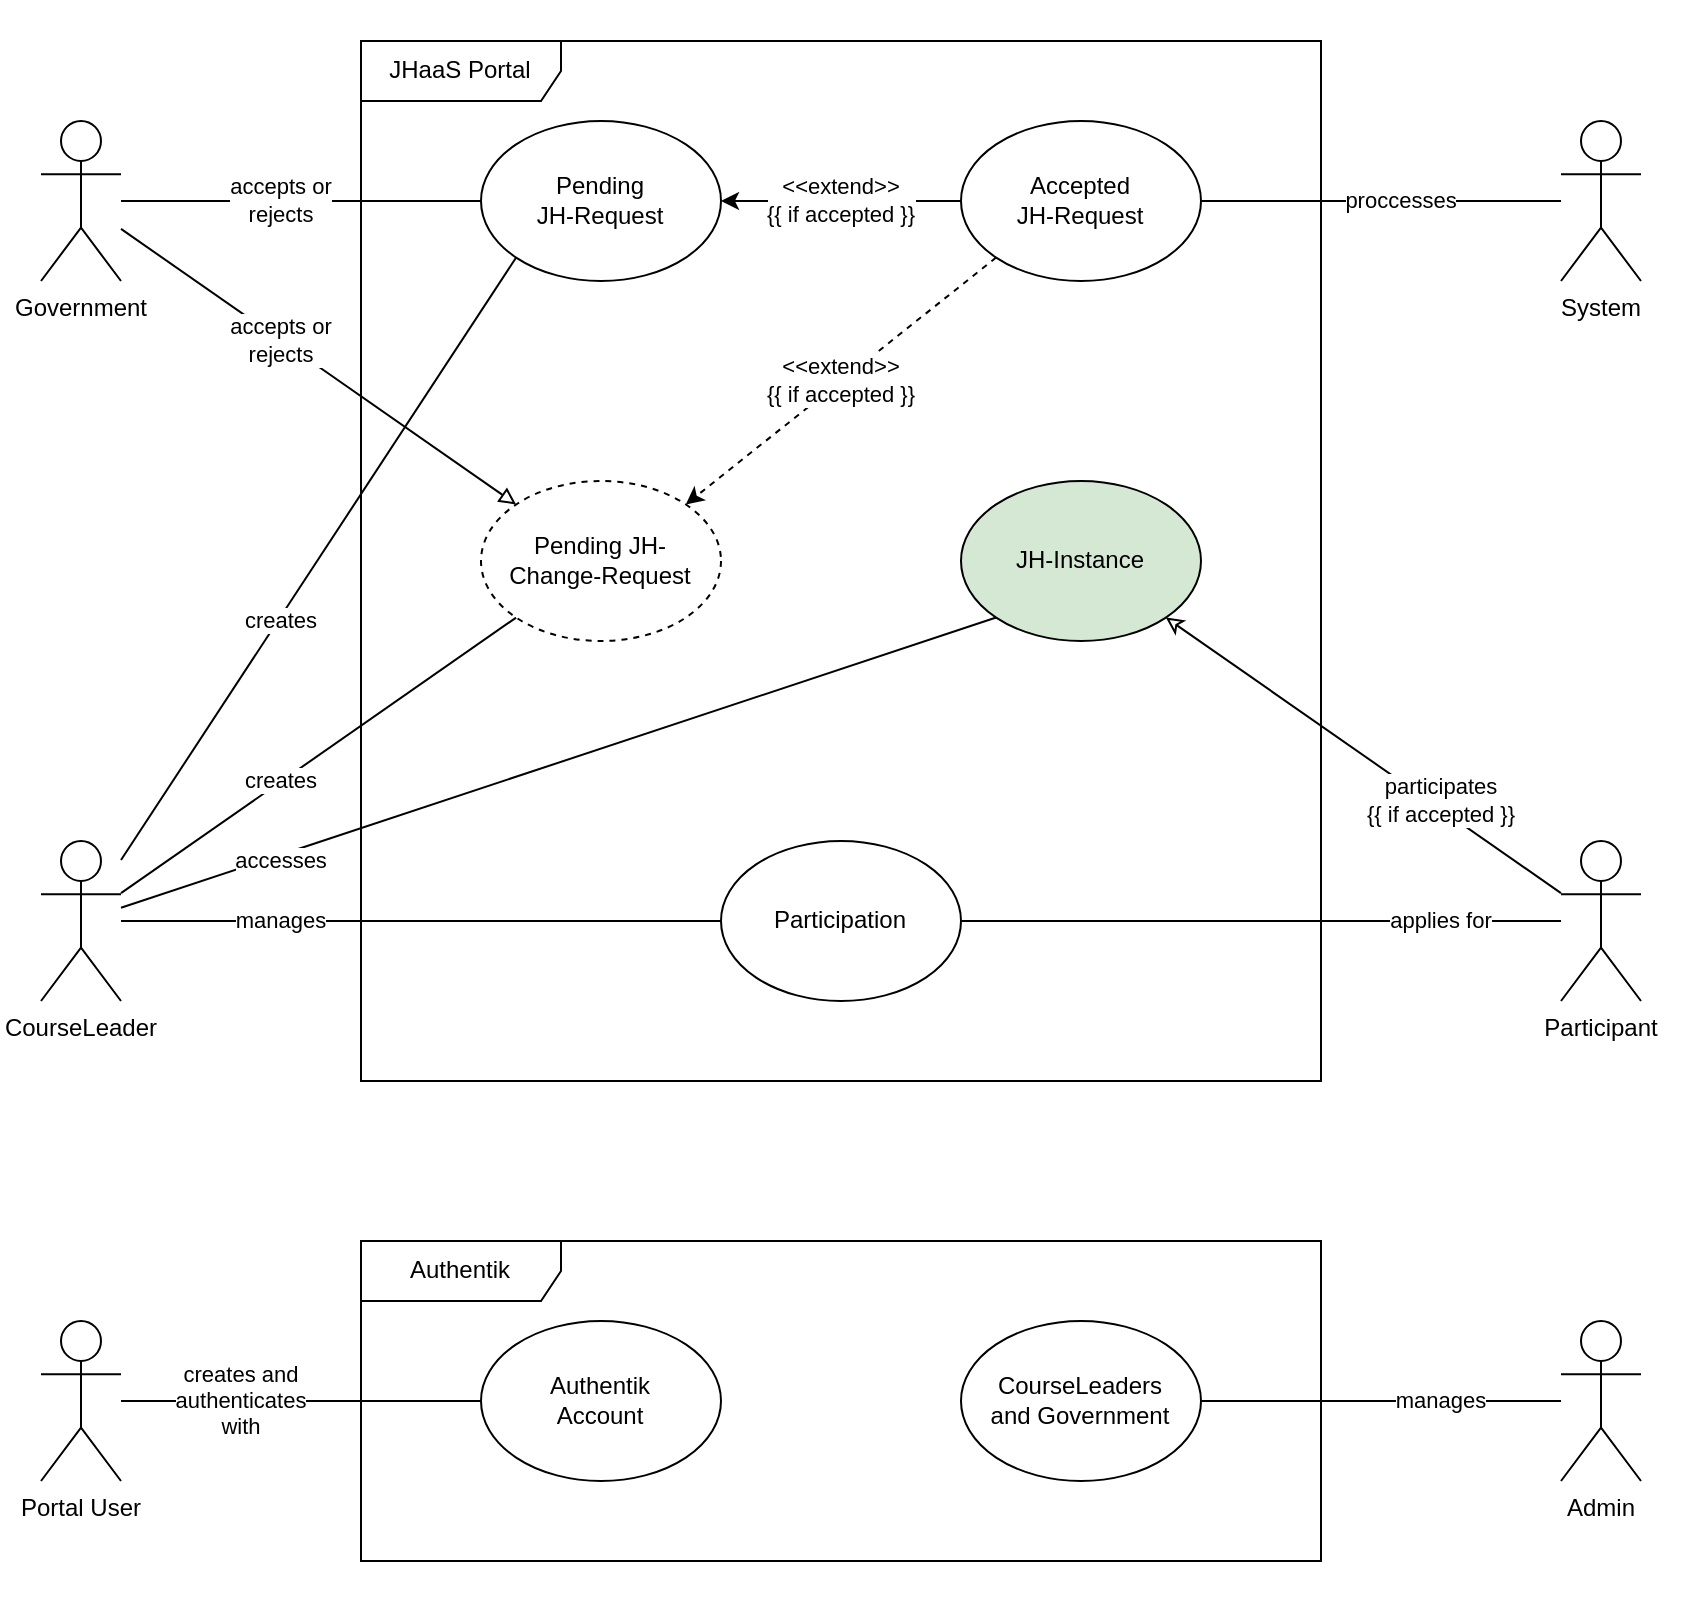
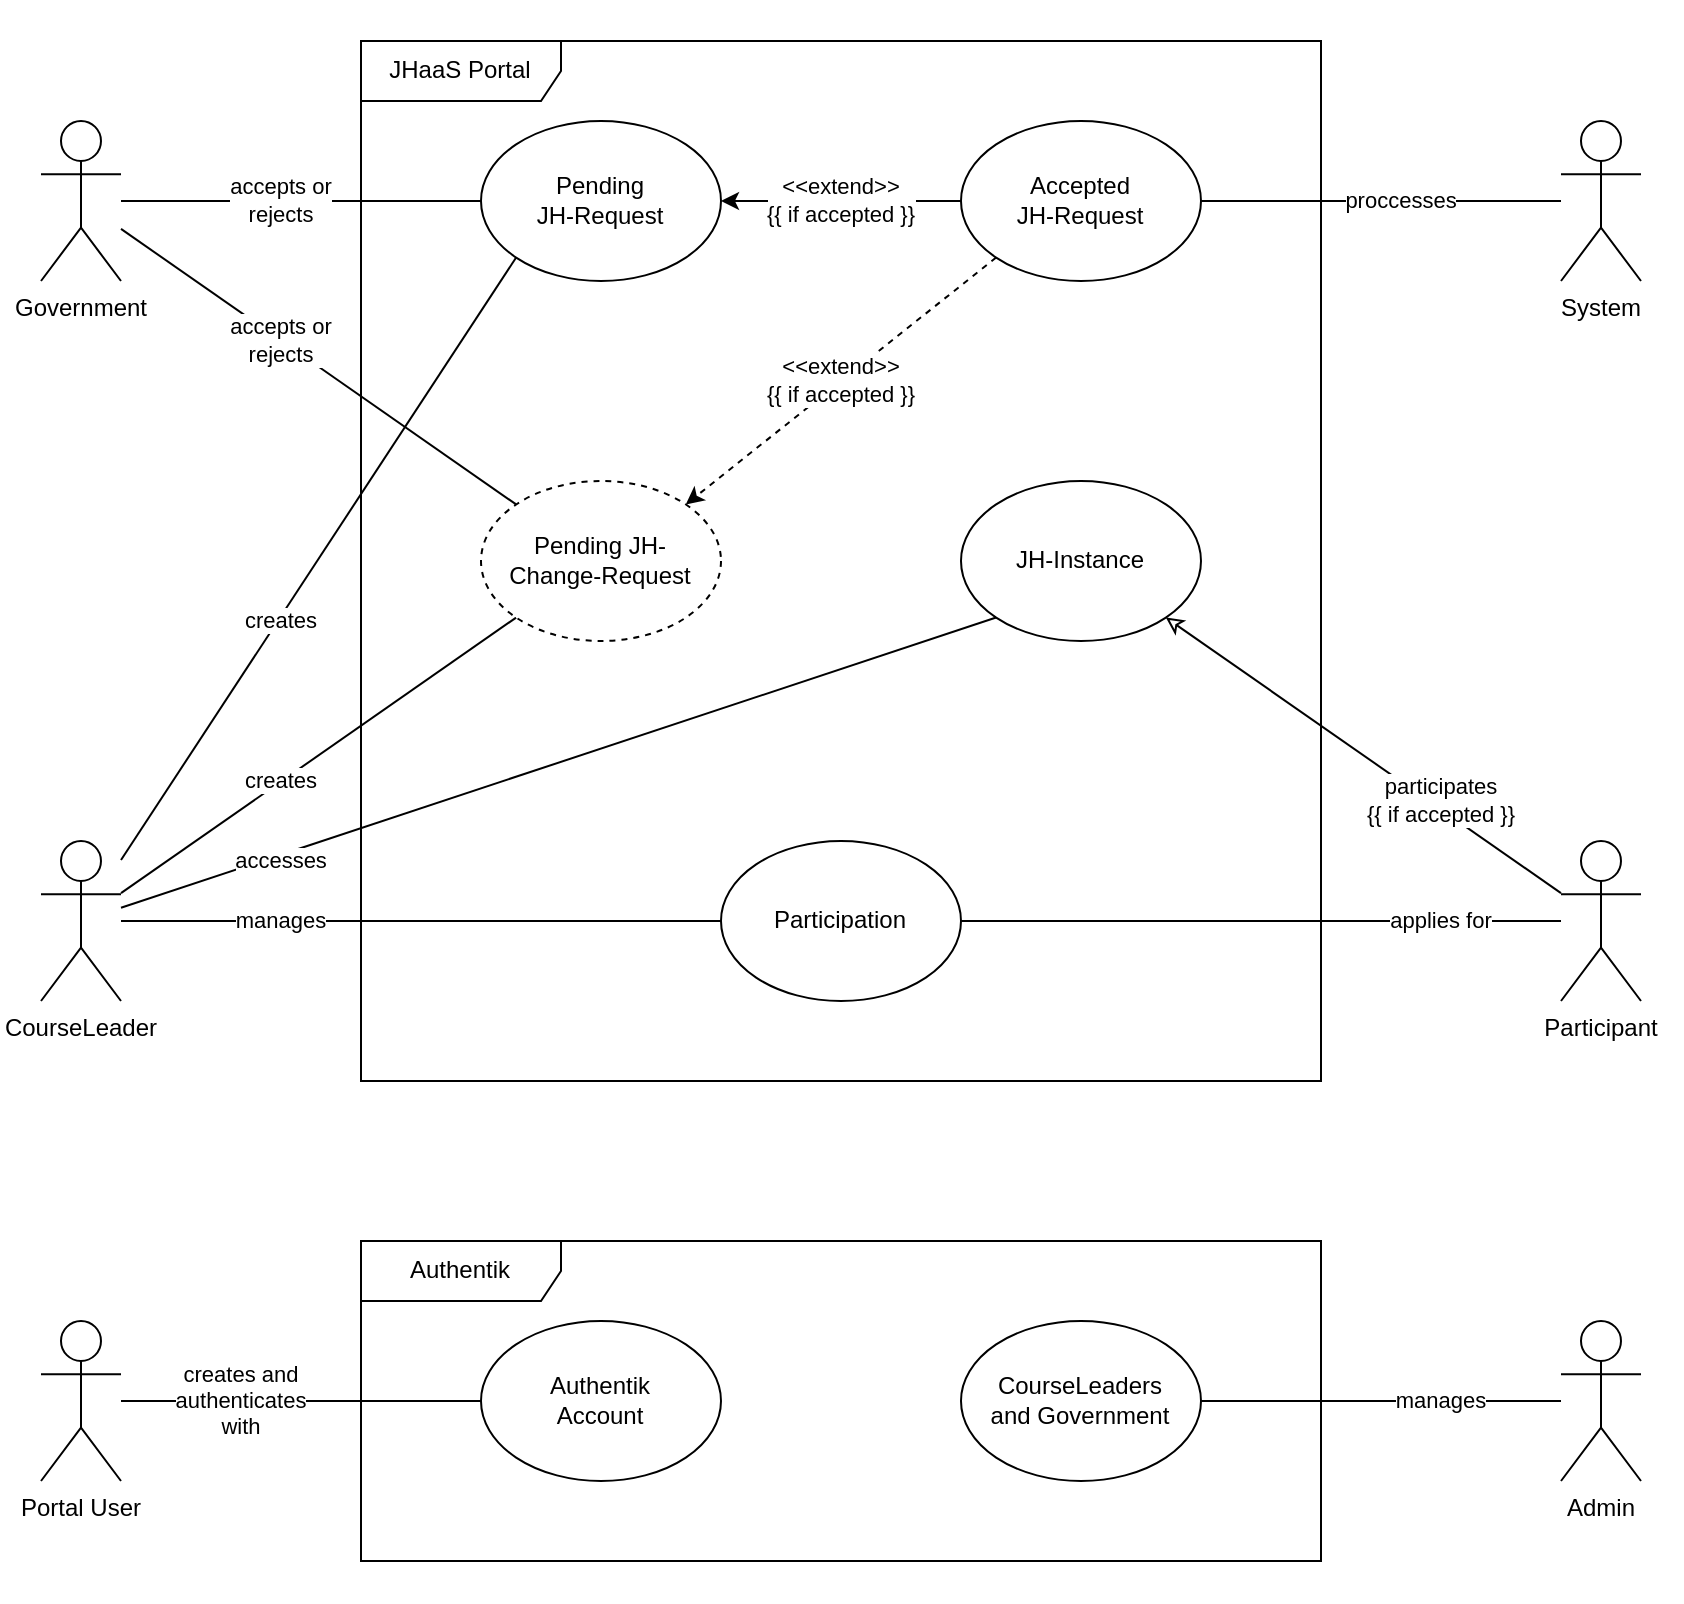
(502, 495) -> (507, 498)
(1081, 561) -> (1081, 561)
